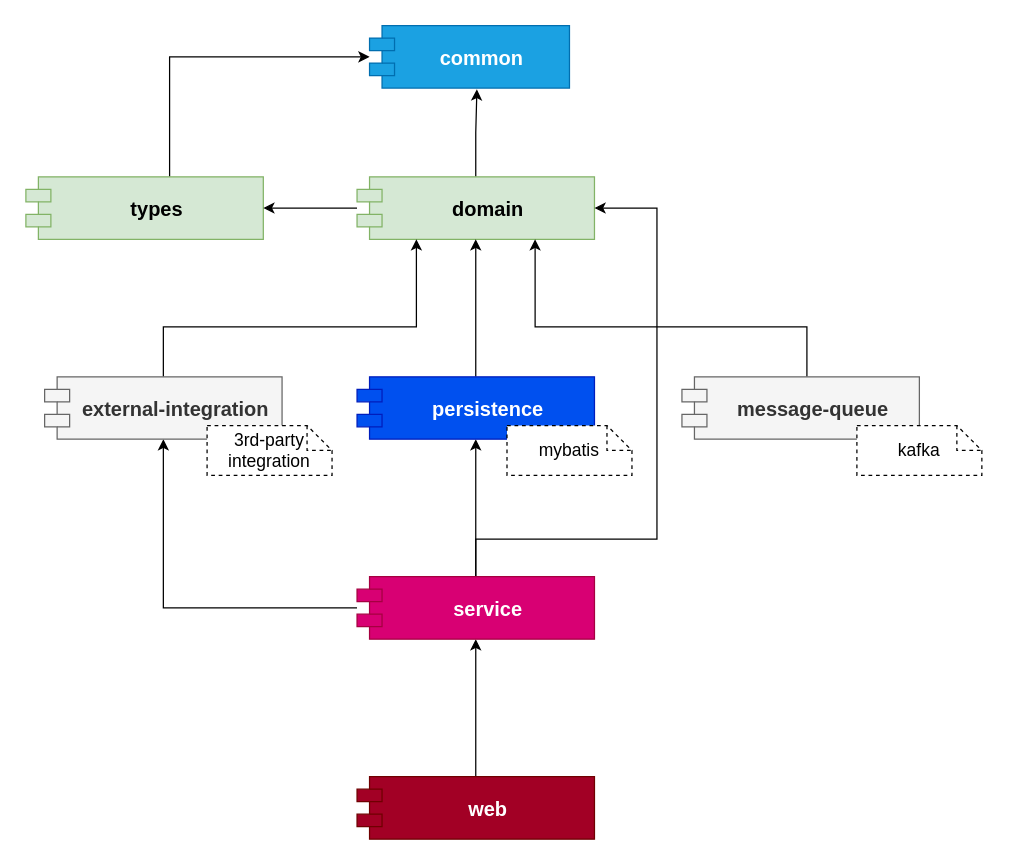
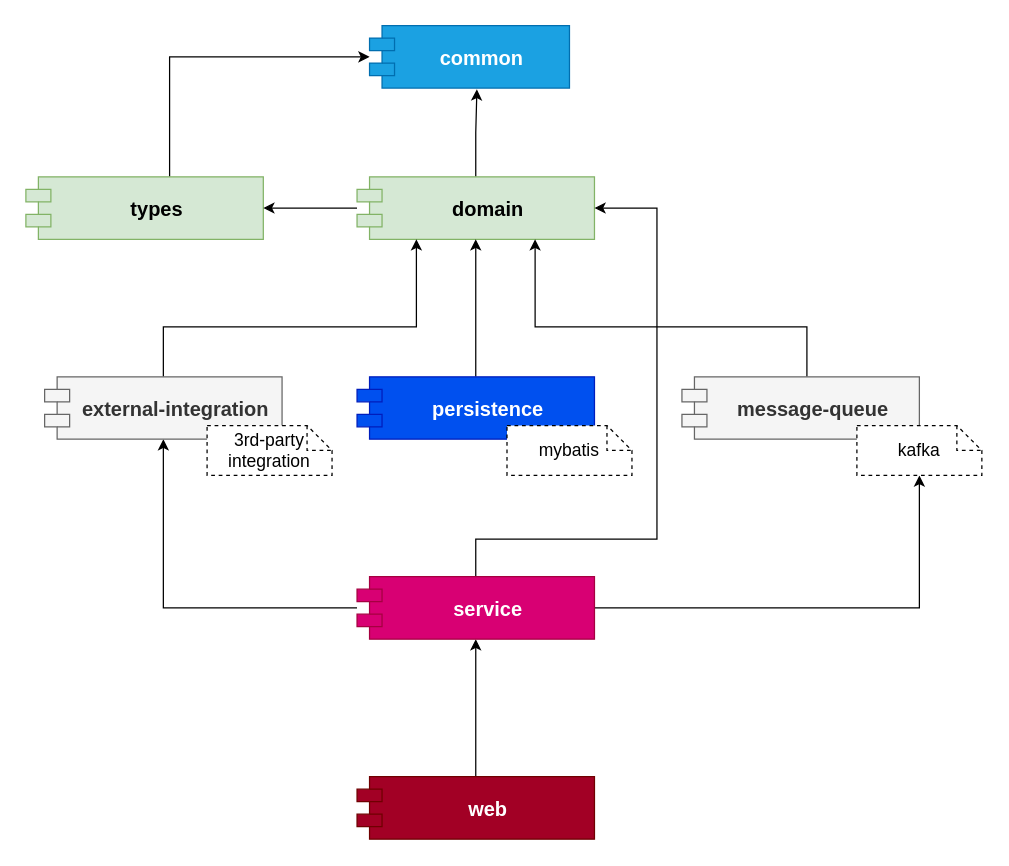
(476, 493) -> (818, 608)
